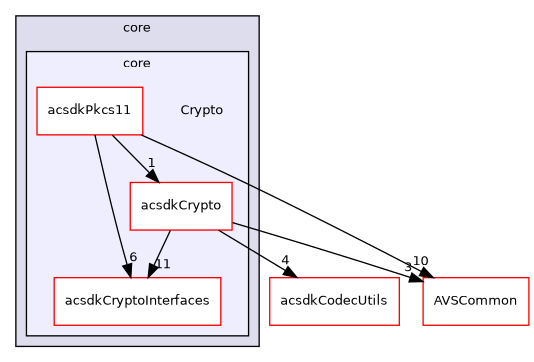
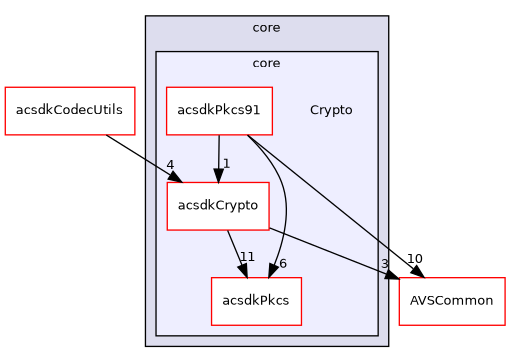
(90, 111) -> (219, 111)
(240, 243) -> (137, 154)
(138, 301) -> (257, 301)
